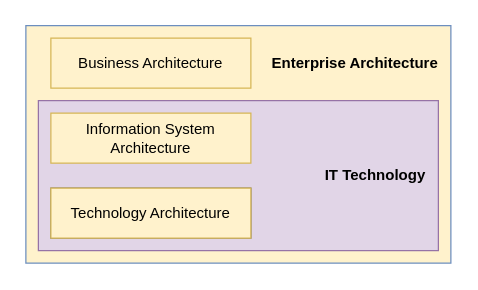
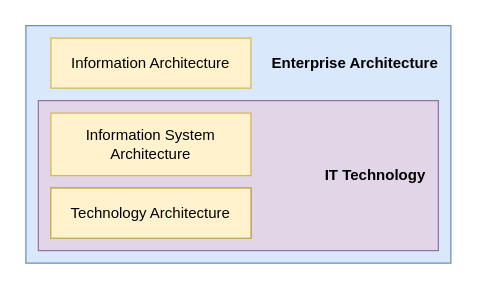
(151, 63) -> (151, 63)
(347, 63) -> (347, 63)
(151, 138) -> (151, 144)
